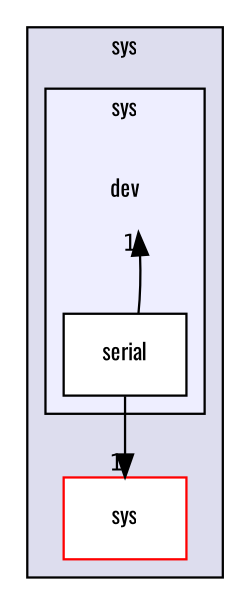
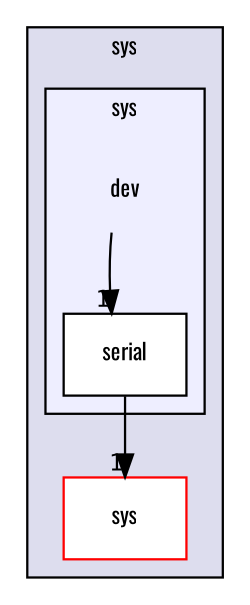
(140, 284) -> (110, 262)
